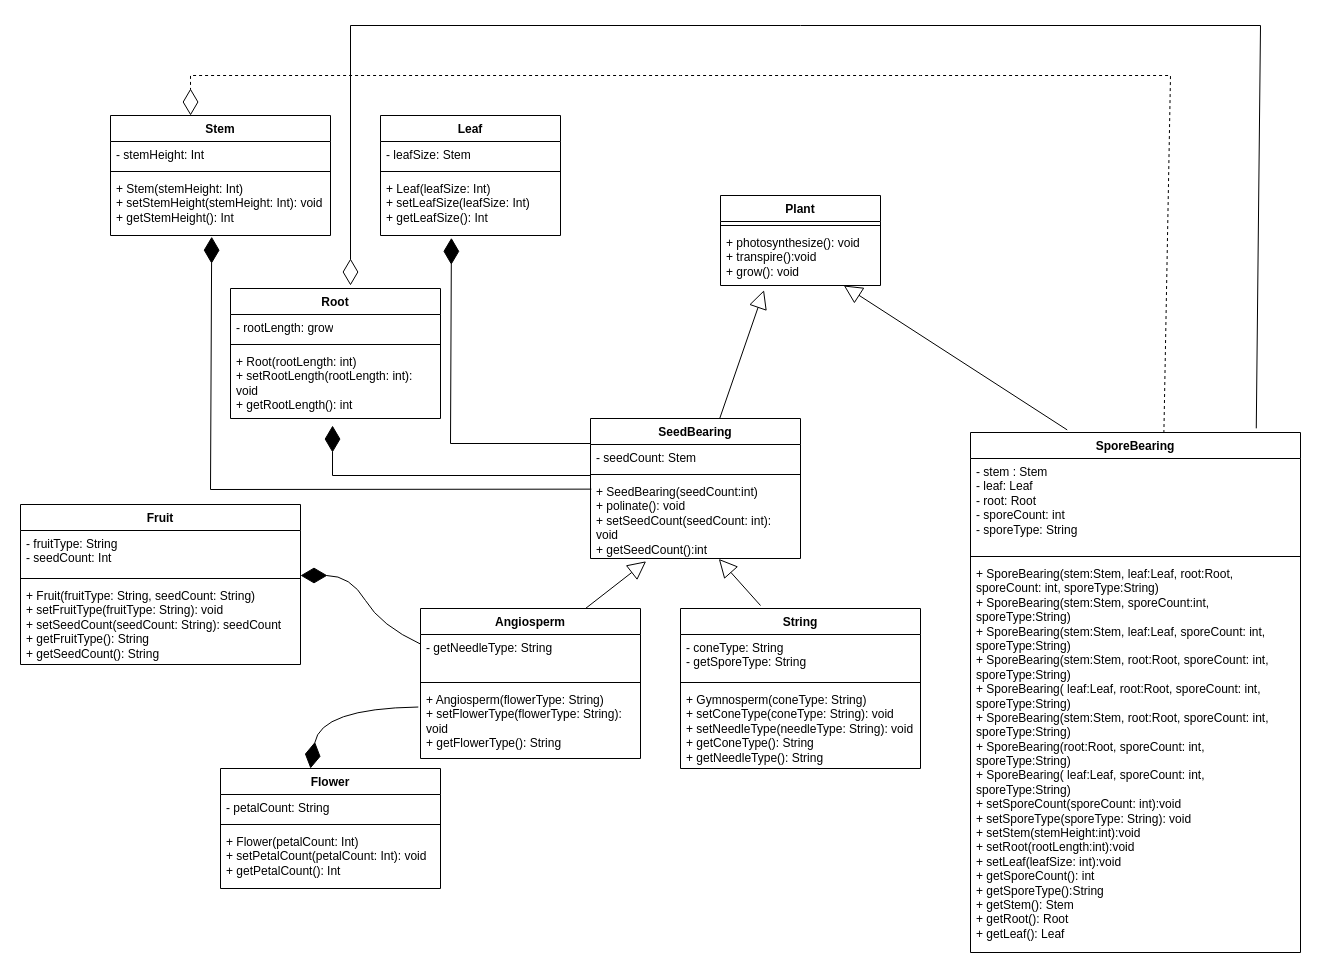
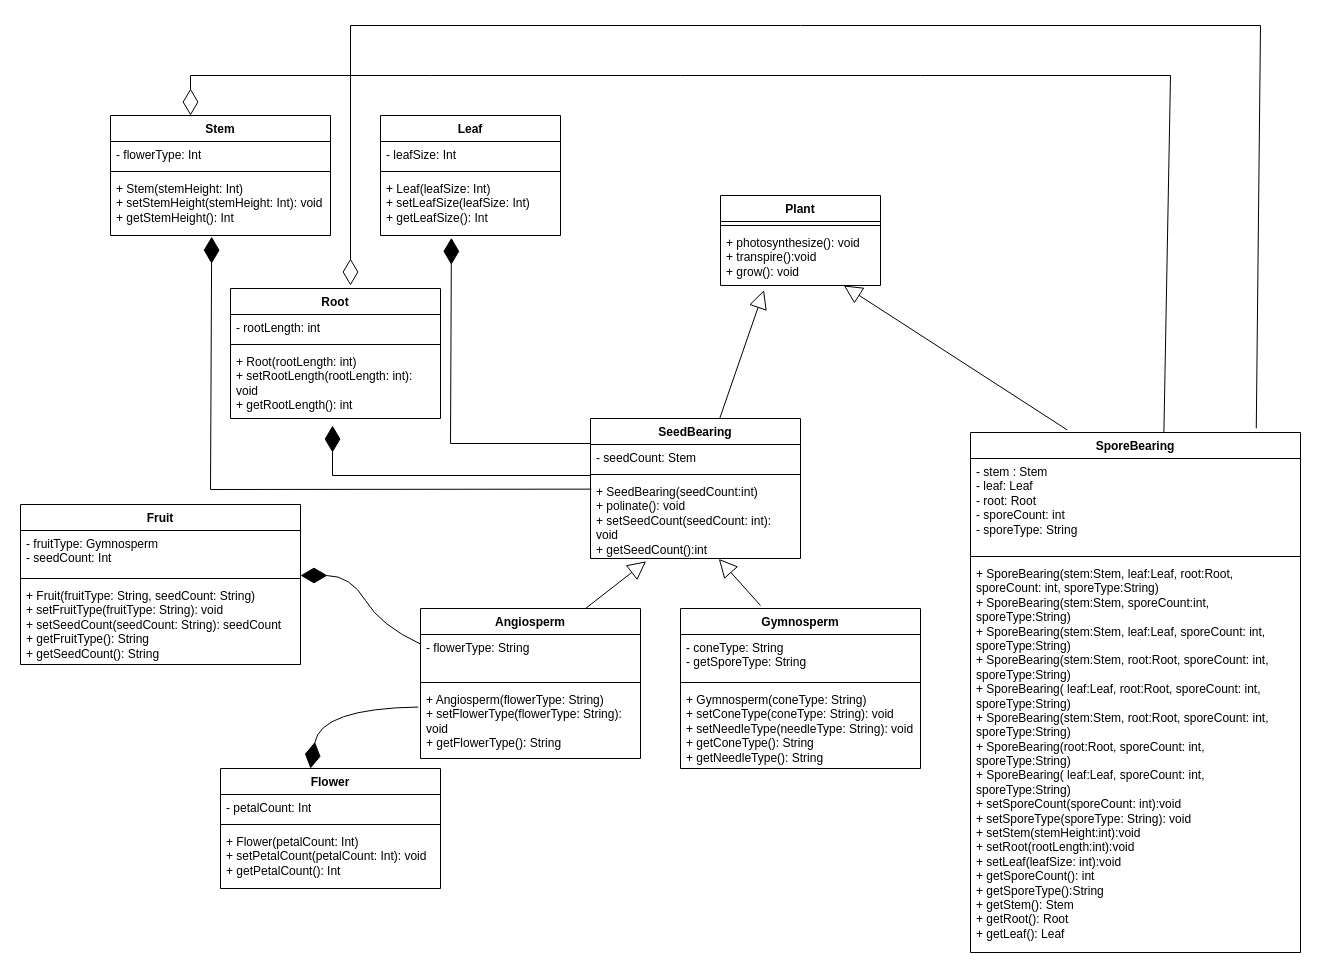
(852, 76) -> (852, 76)
(167, 156) -> (167, 156)
(432, 156) -> (429, 156)
(292, 329) -> (287, 329)
(83, 552) -> (98, 552)
(801, 623) -> (801, 623)
(496, 649) -> (486, 649)
(286, 809) -> (277, 809)
